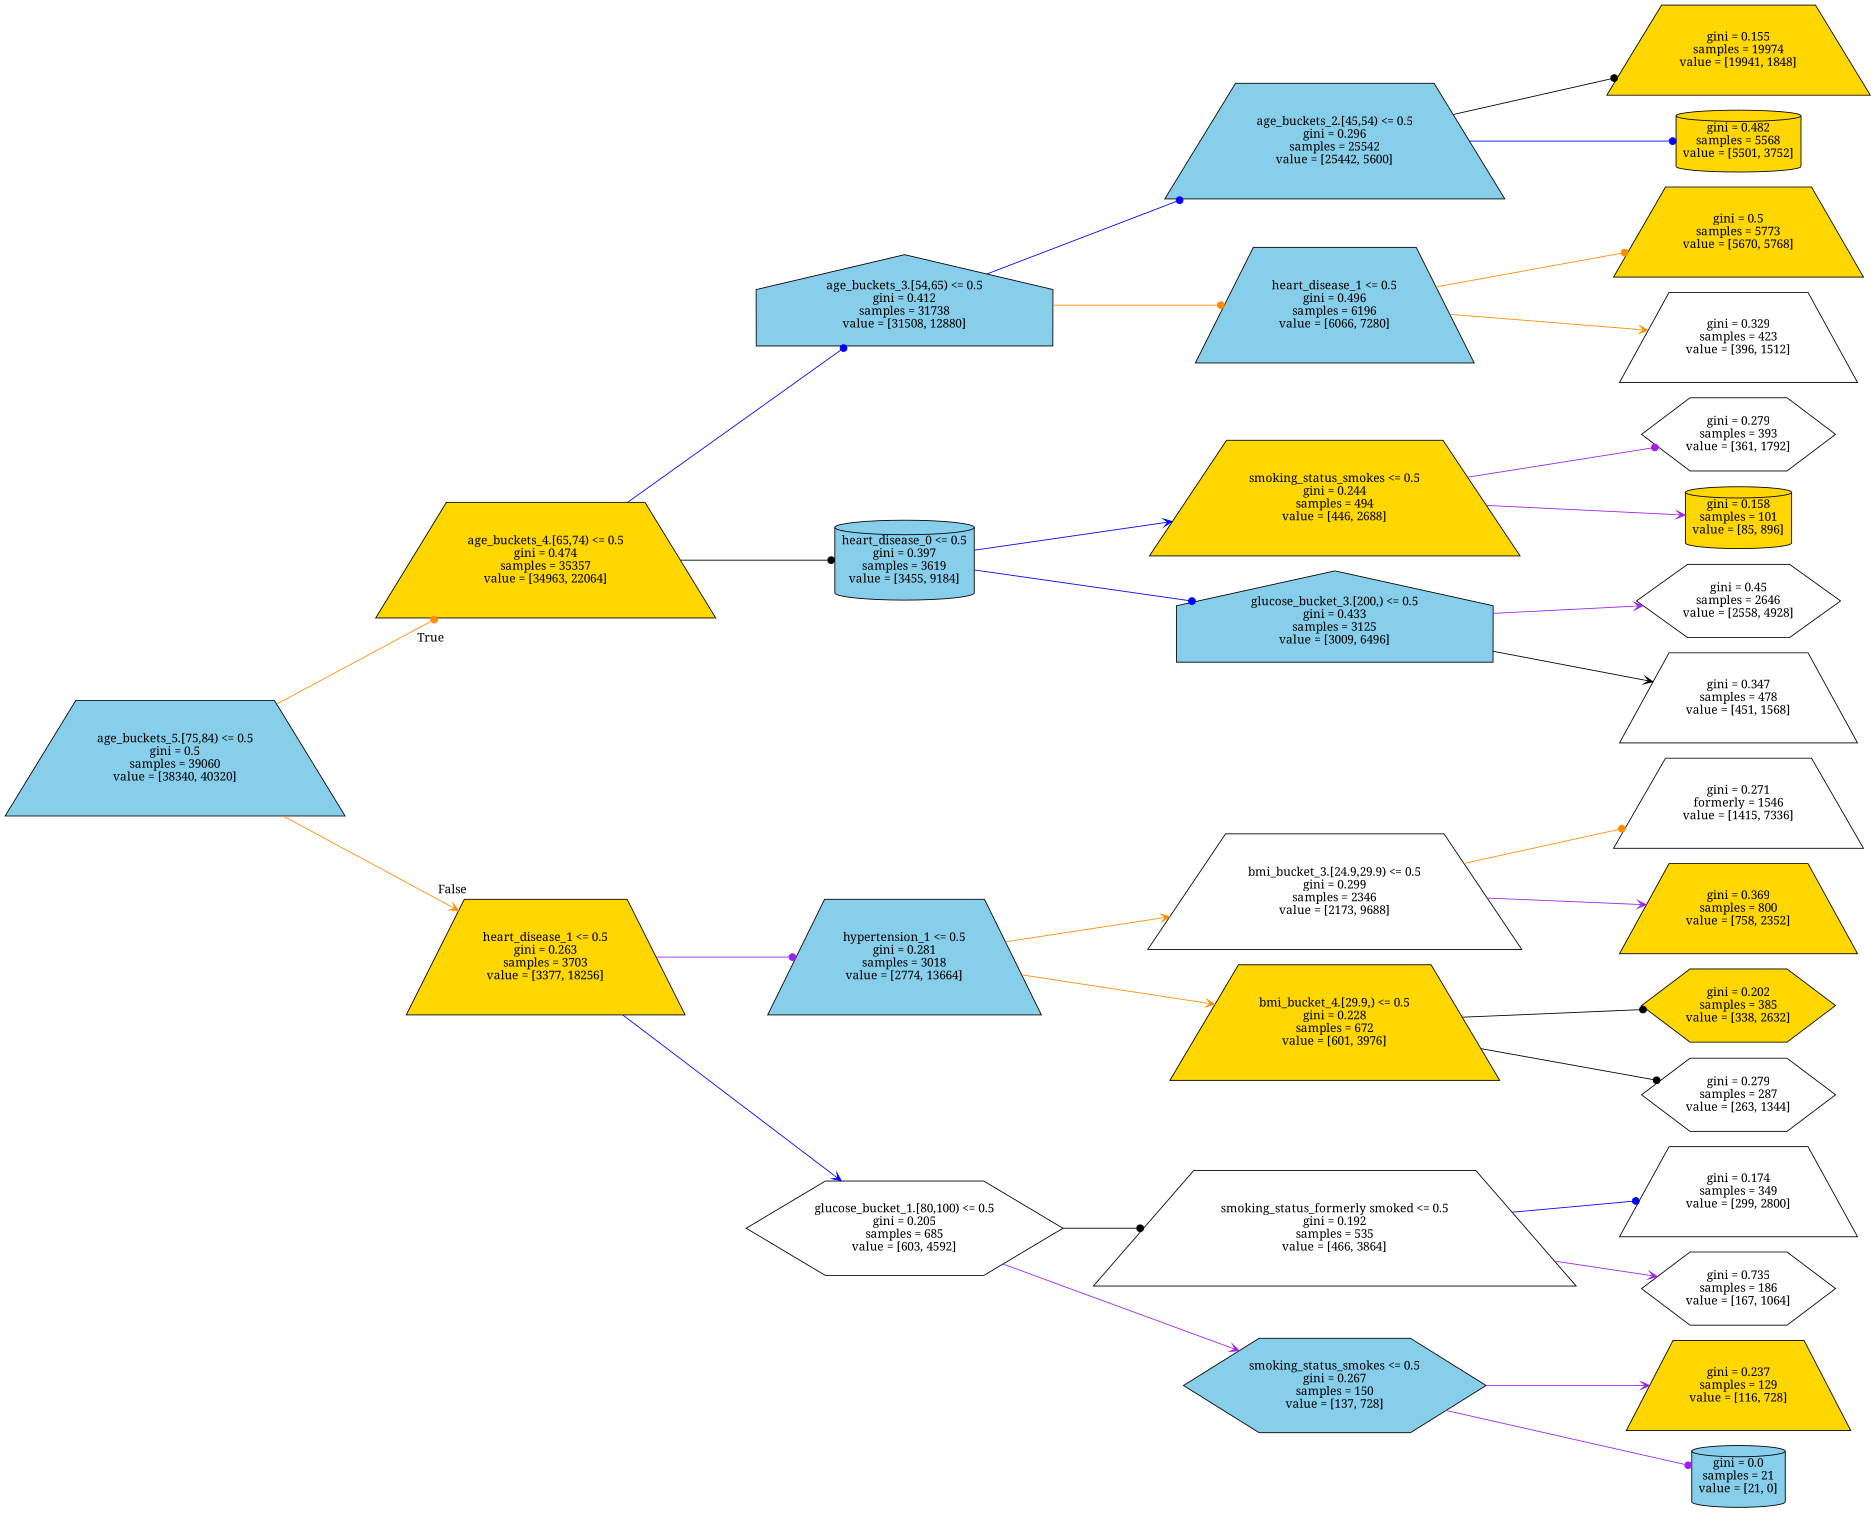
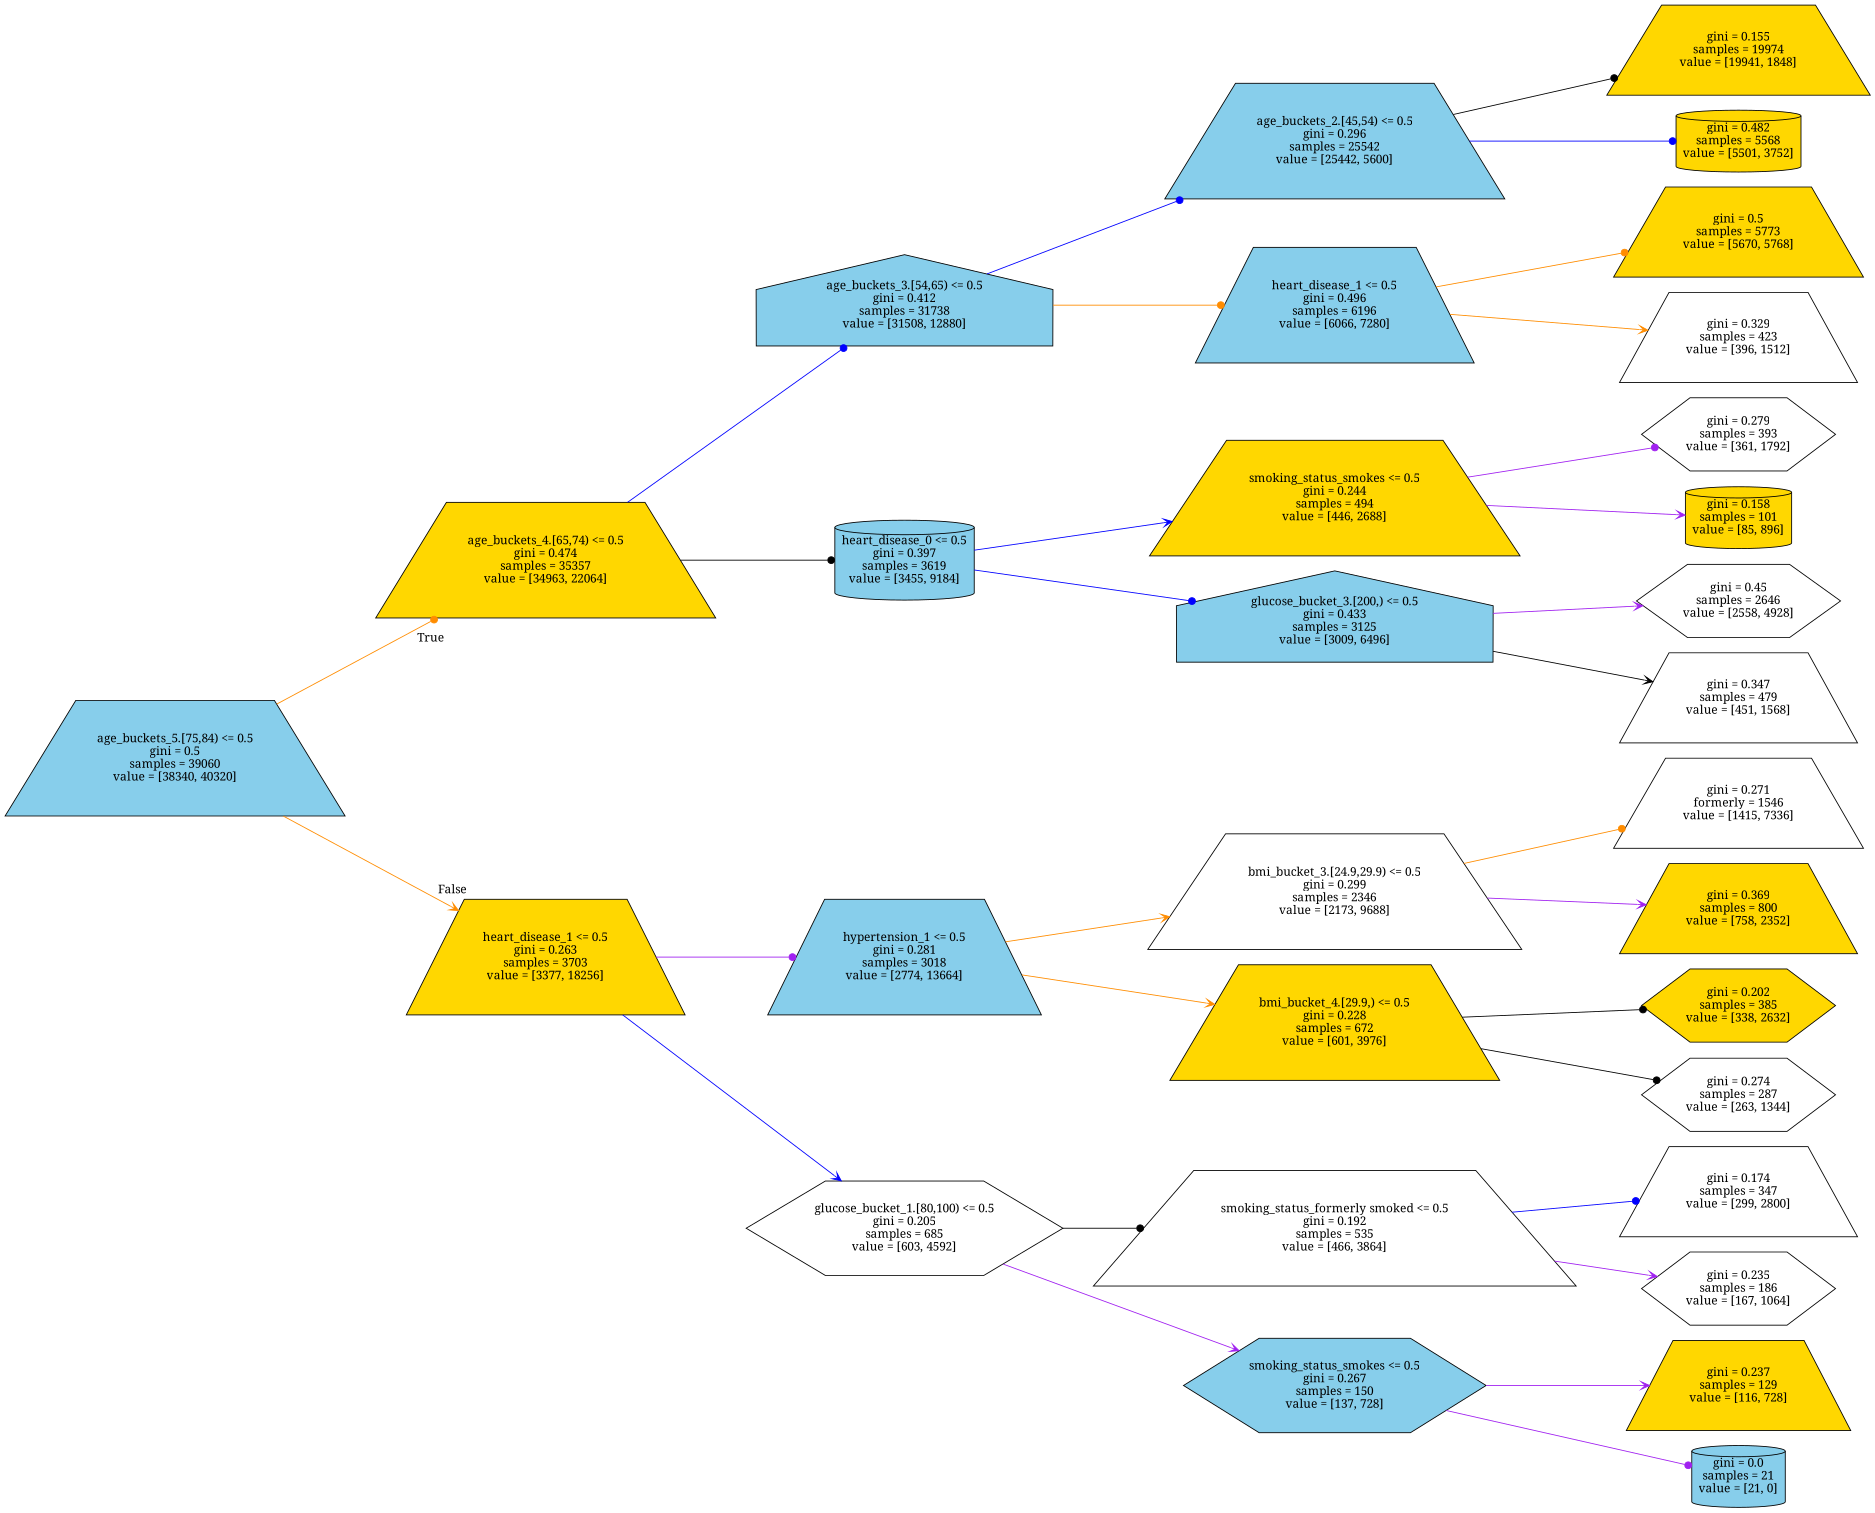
(1739, 698) -> (1739, 698)
(1739, 1095) -> (1739, 1095)
(1739, 1192) -> (1739, 1192)
(1739, 1289) -> (1739, 1289)
